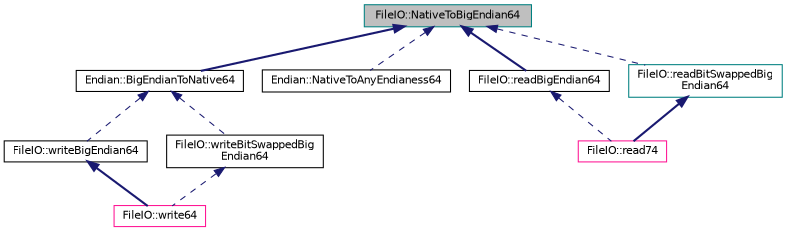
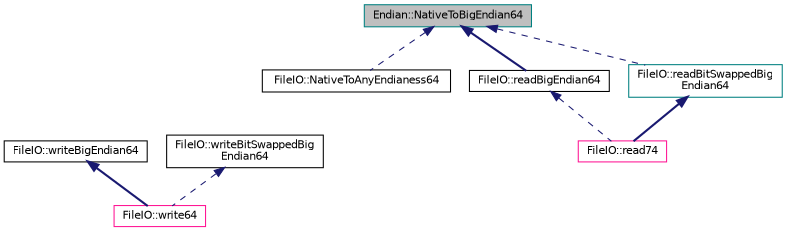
(448, 16) -> (448, 16)
(160, 81) -> none
(356, 81) -> (356, 81)
